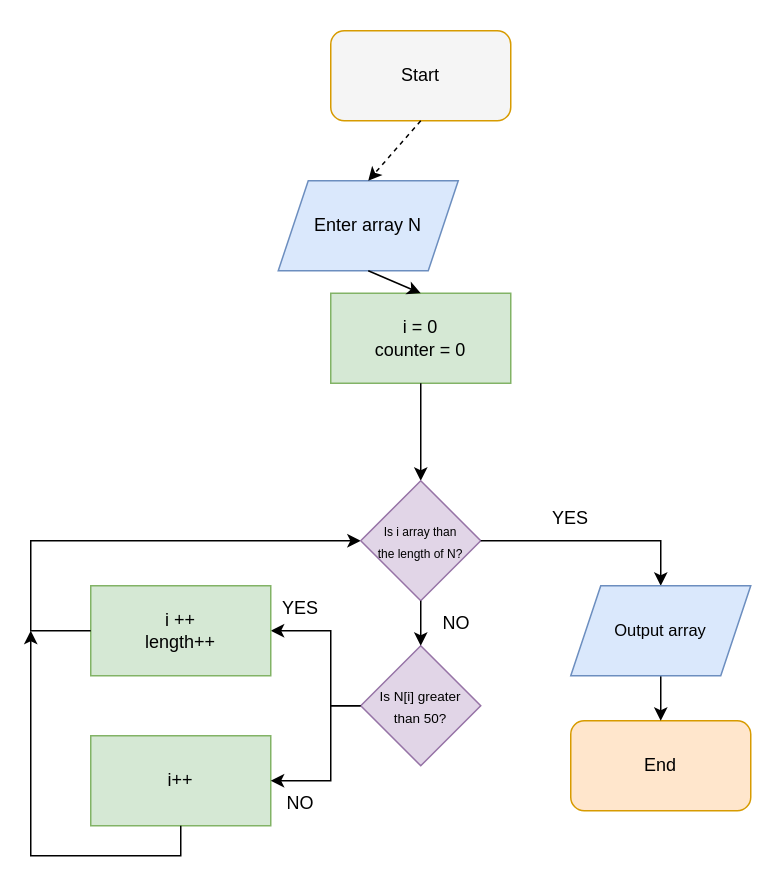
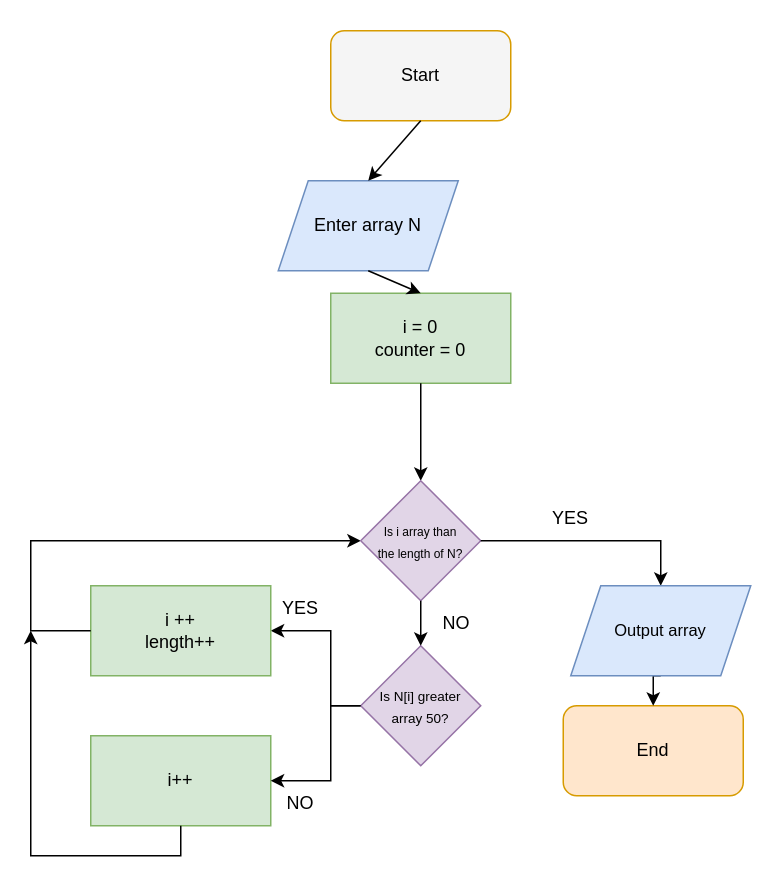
(397, 148) -> (397, 148)
(421, 706) -> (421, 706)
(661, 766) -> (653, 751)
